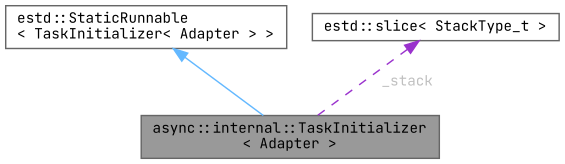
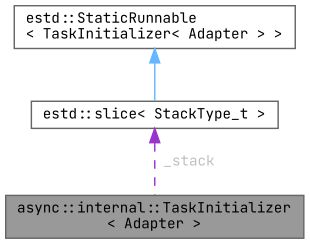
(224, 86) -> (155, 82)
